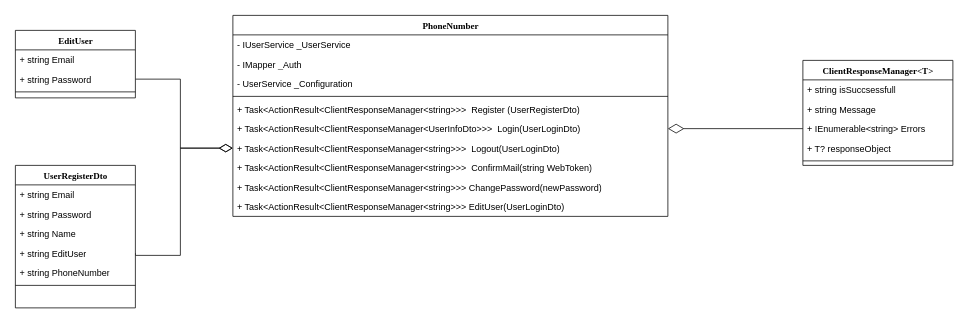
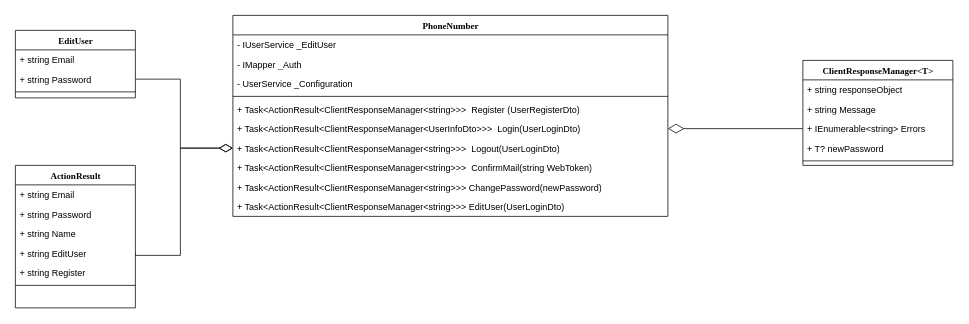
(301, 46) -> (293, 46)
(858, 91) -> (862, 91)
(853, 149) -> (845, 149)
(76, 176) -> (76, 176)
(67, 274) -> (58, 274)
